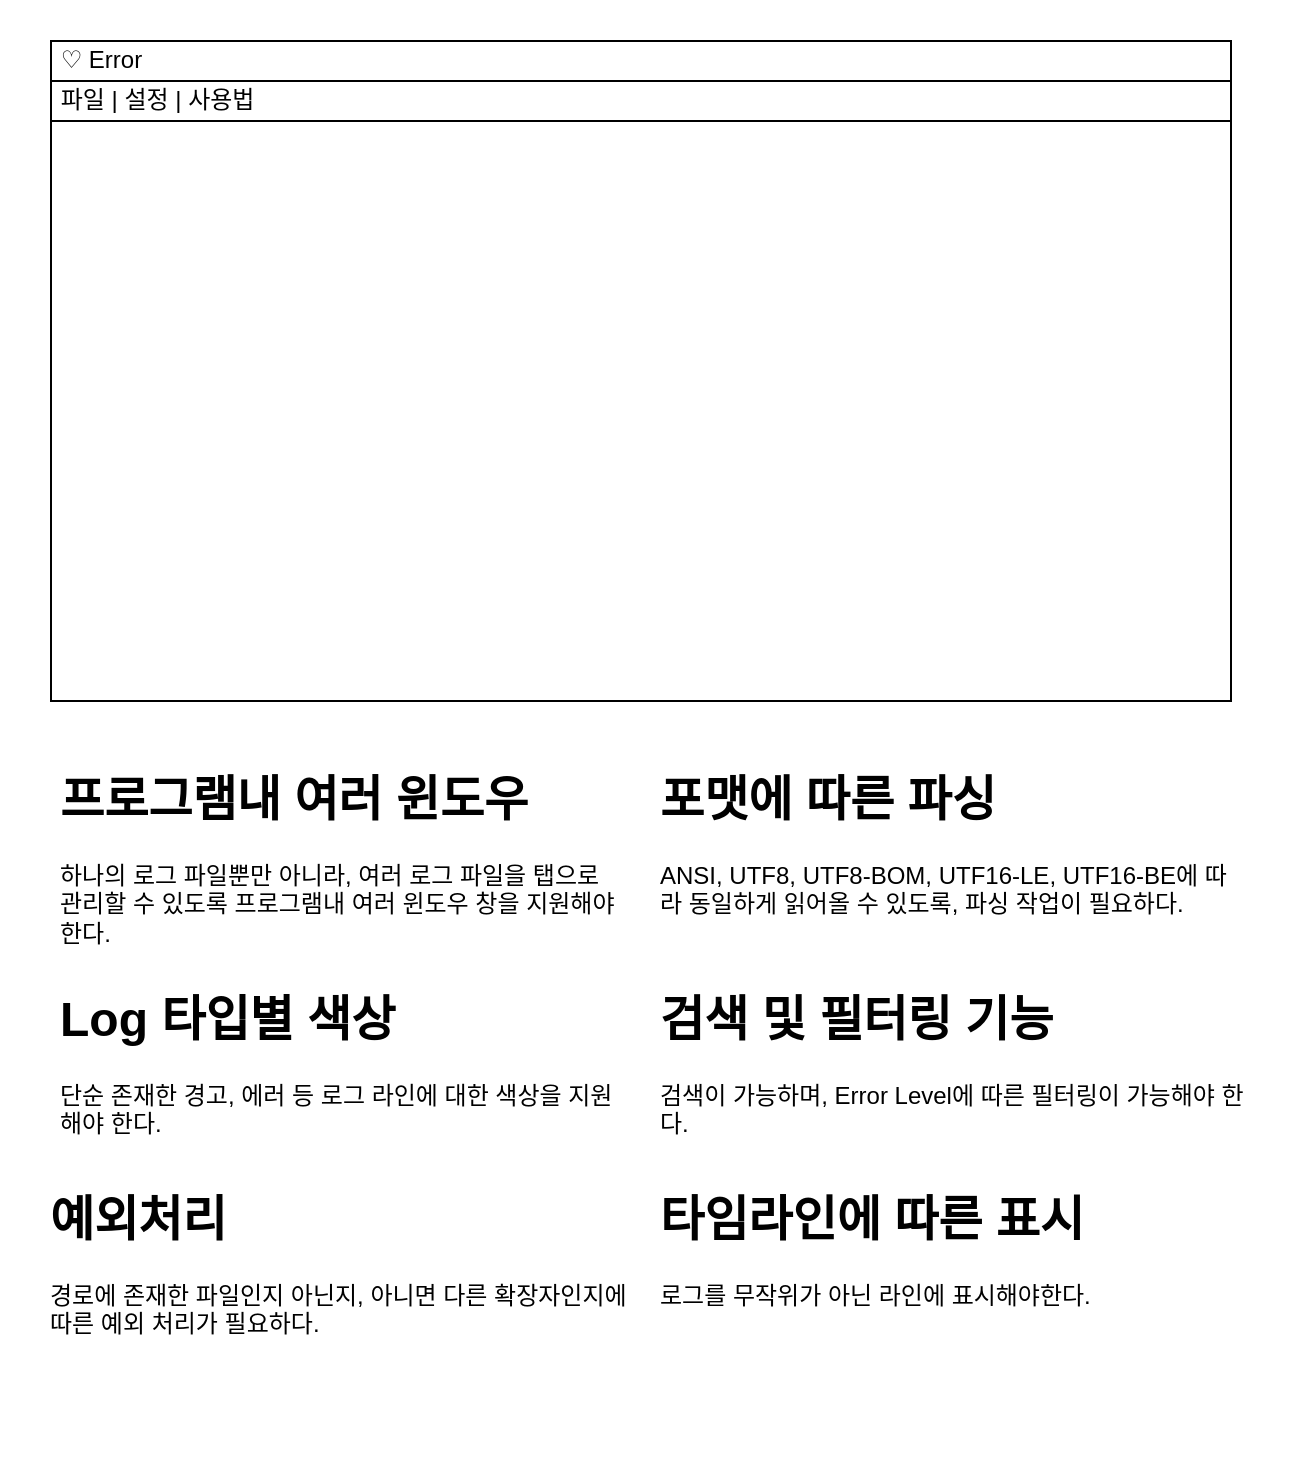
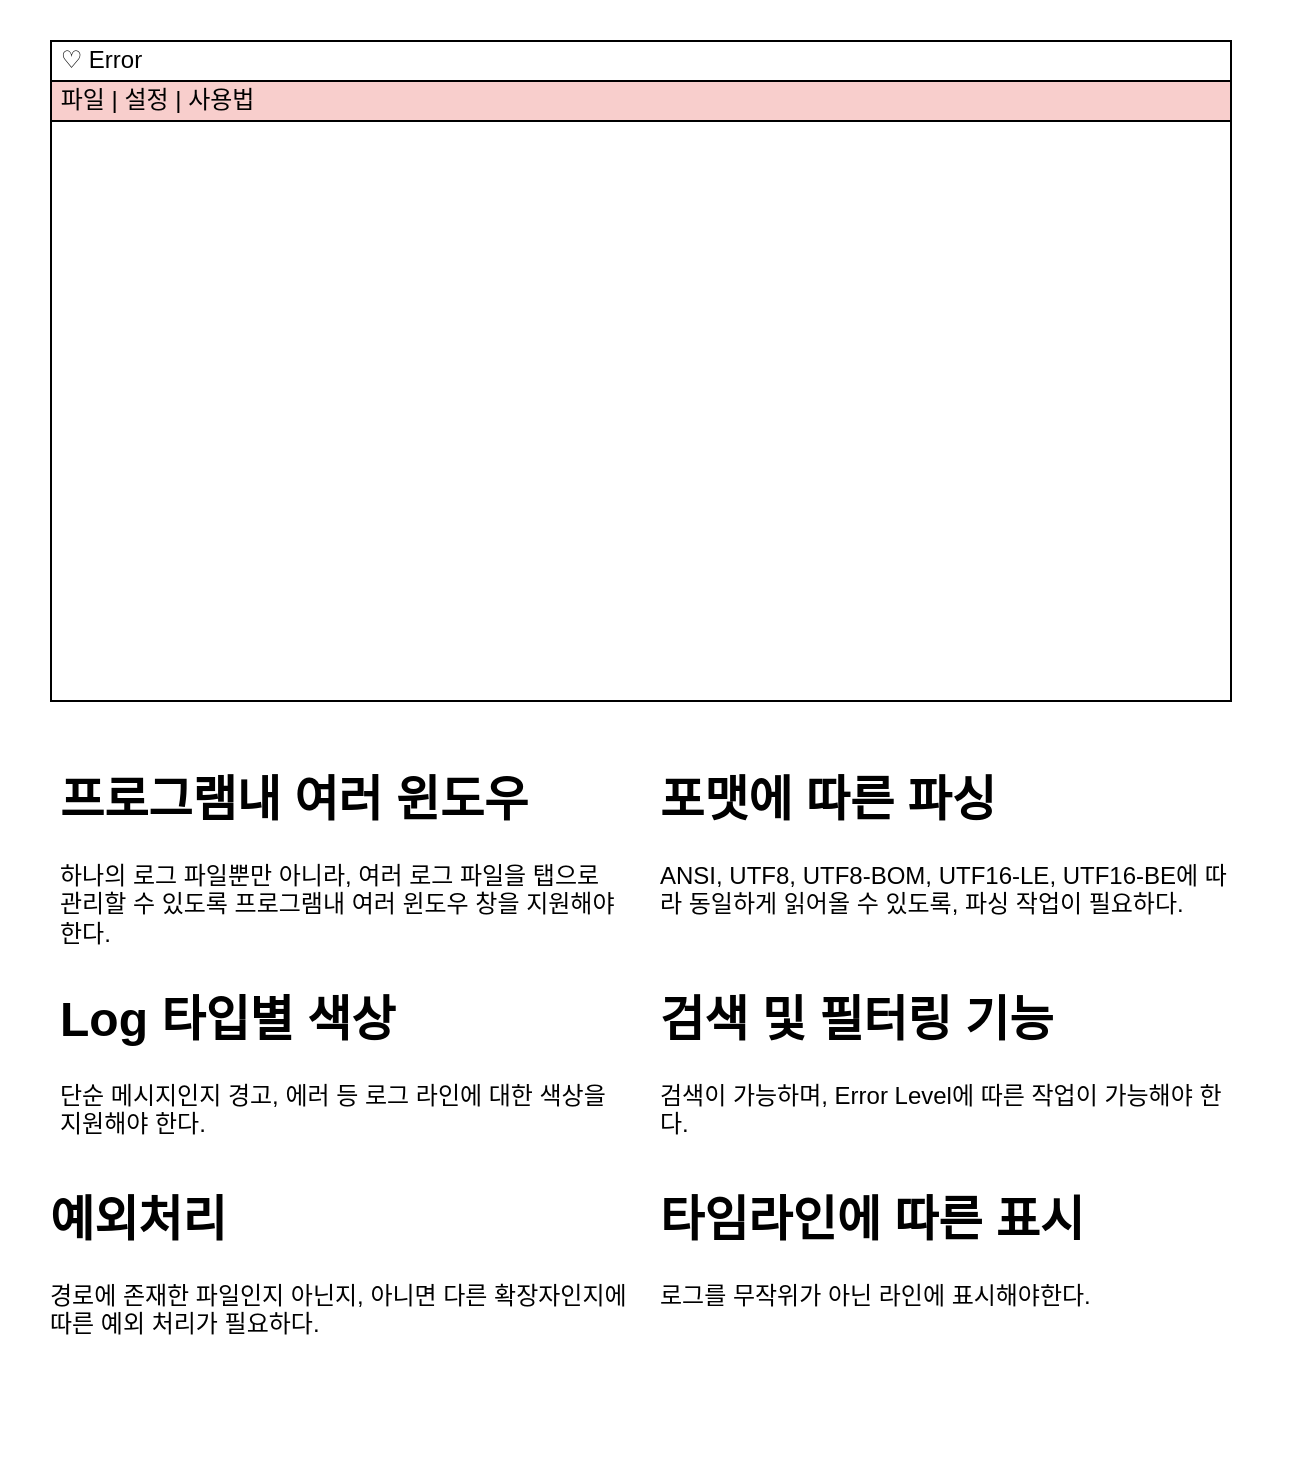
(641, 101) -> (641, 101)
(343, 1004) -> (343, 1004)
(953, 1004) -> (953, 1004)
